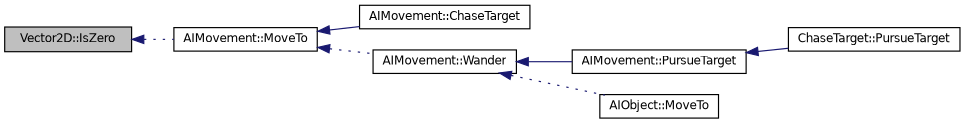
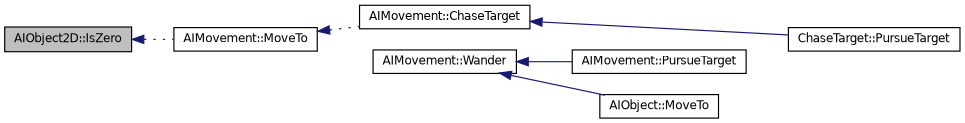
(345, 28) -> (345, 28)
(68, 39) -> (68, 39)
(773, 50) -> (665, 29)
(351, 51) -> none
(558, 85) -> (558, 85)
